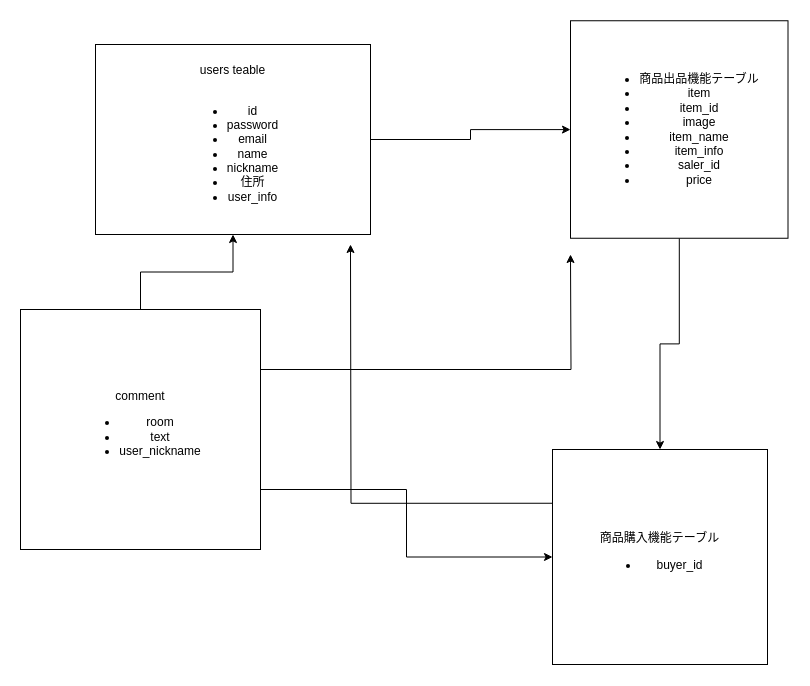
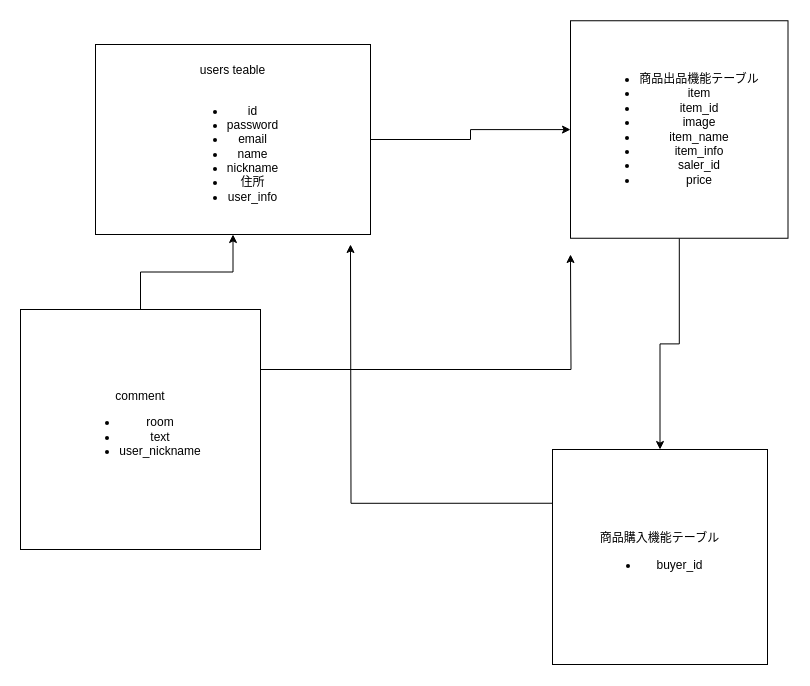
(407, 520) -> none
